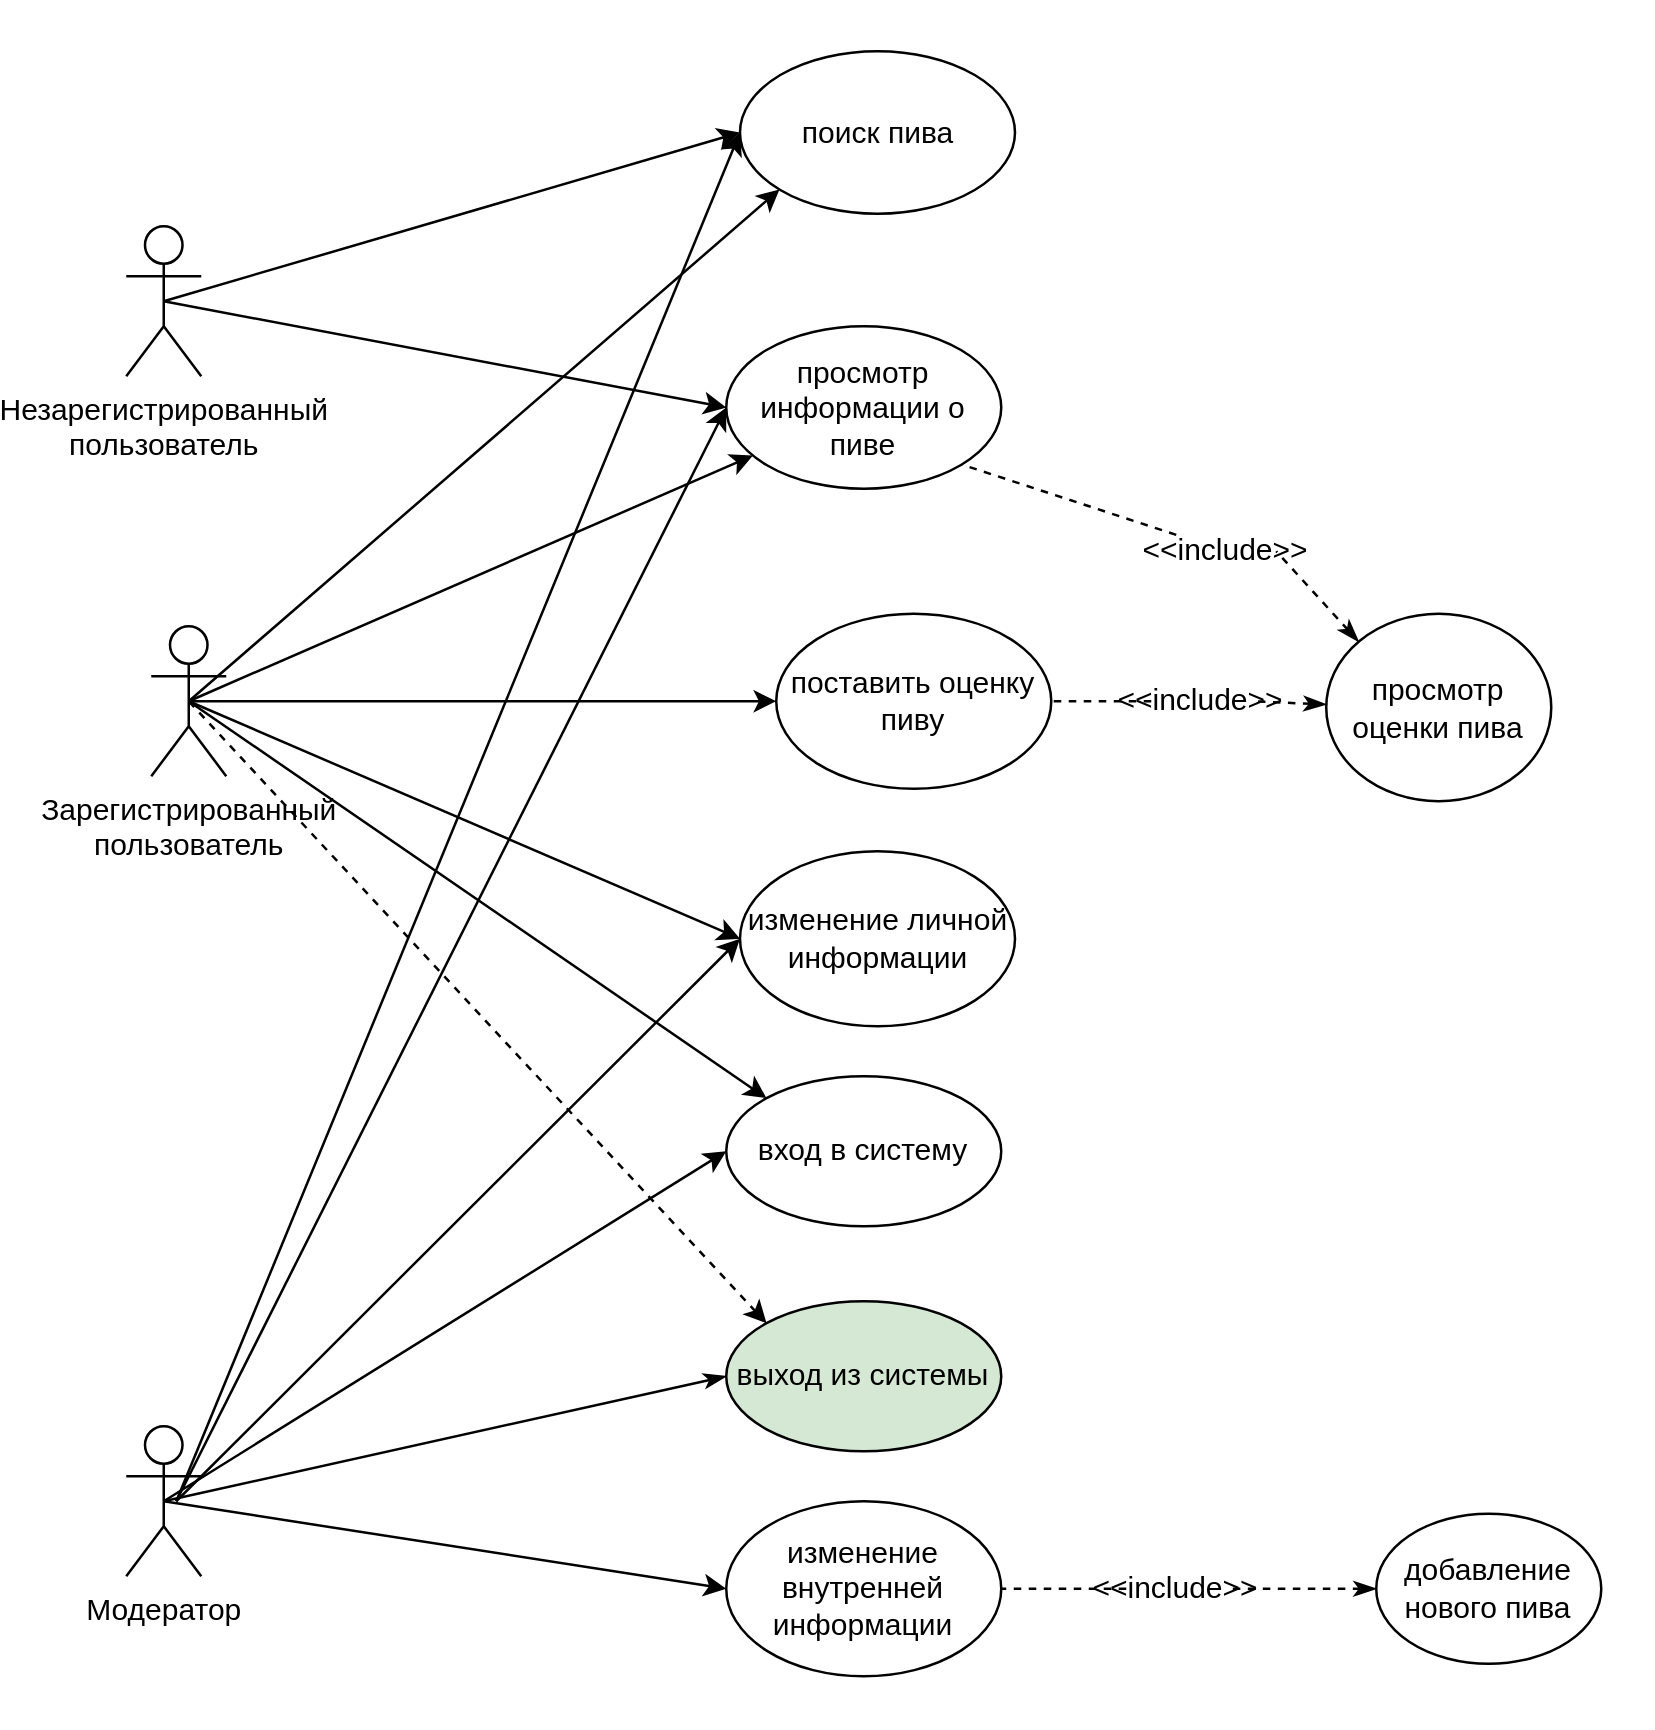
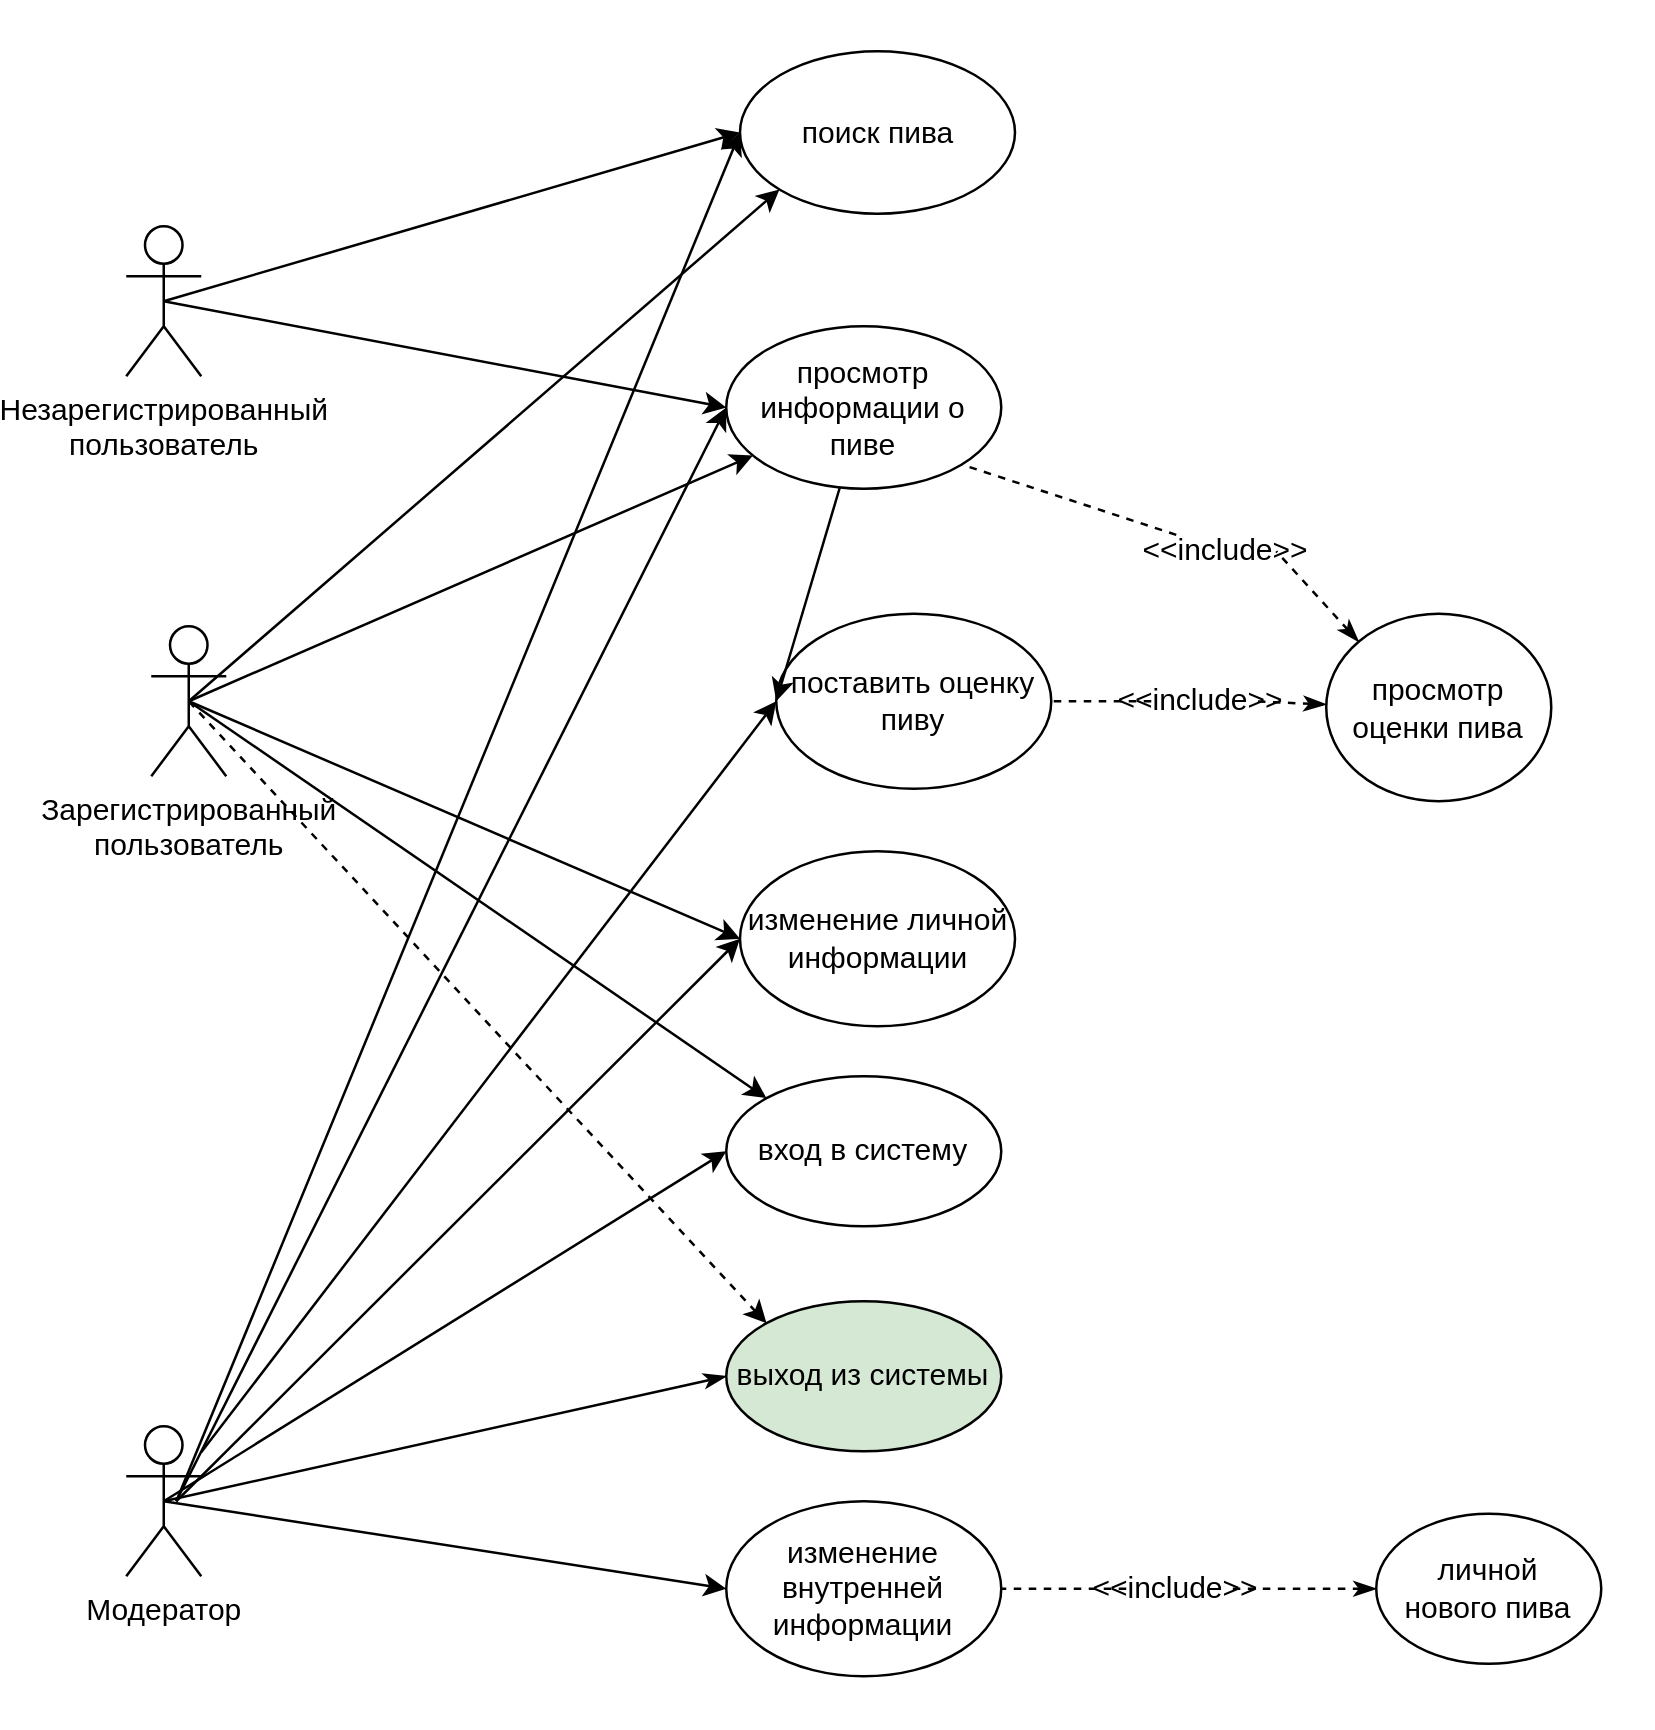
(357, 701) -> (810, 587)
none -> (361, 1243)
(1489, 1589) -> (1489, 1589)
